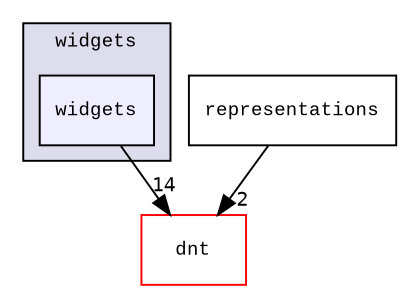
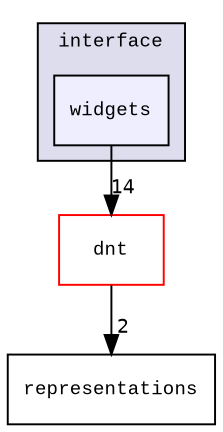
(97, 42) -> (111, 42)
(249, 172) -> (111, 310)
